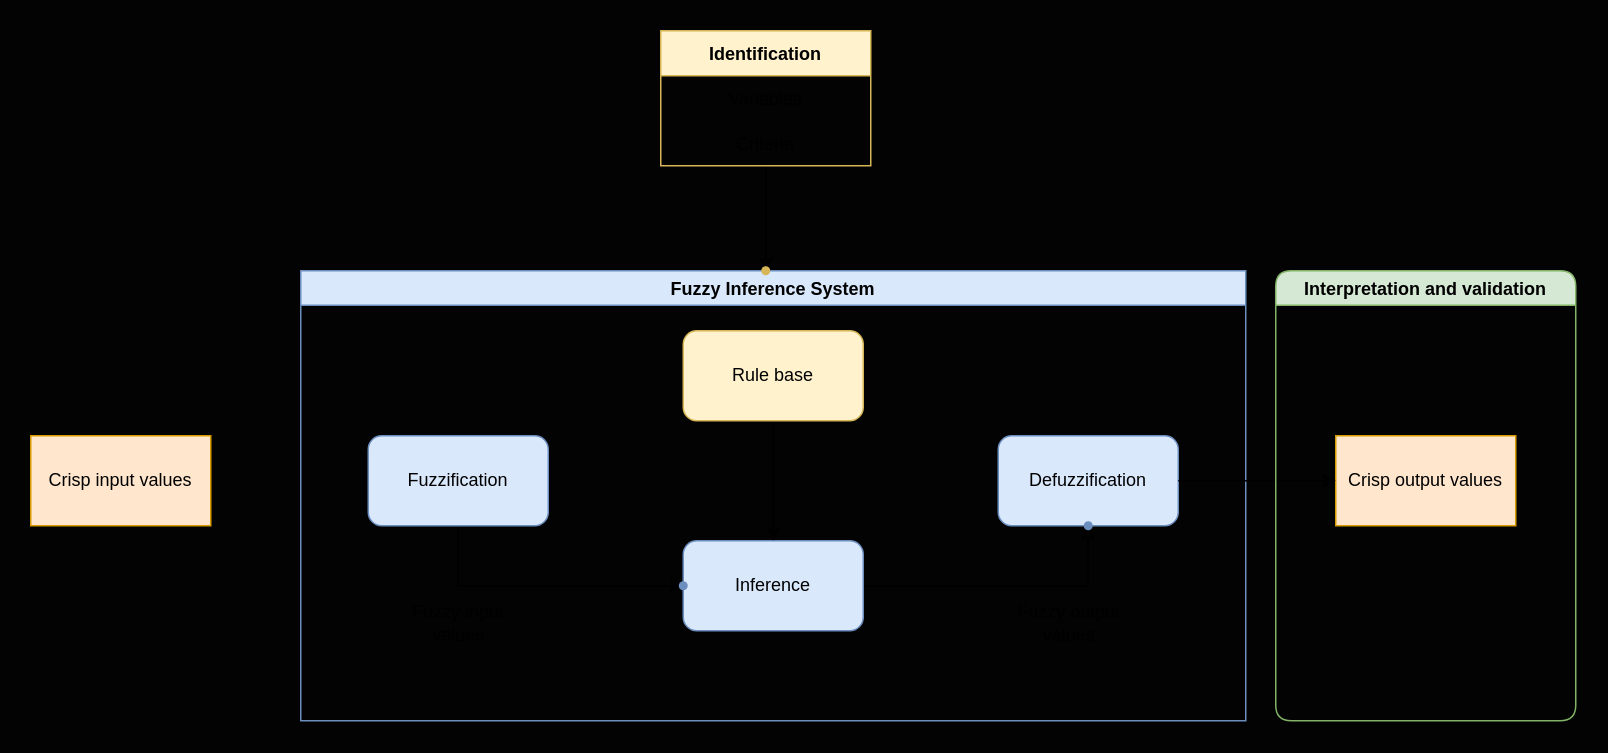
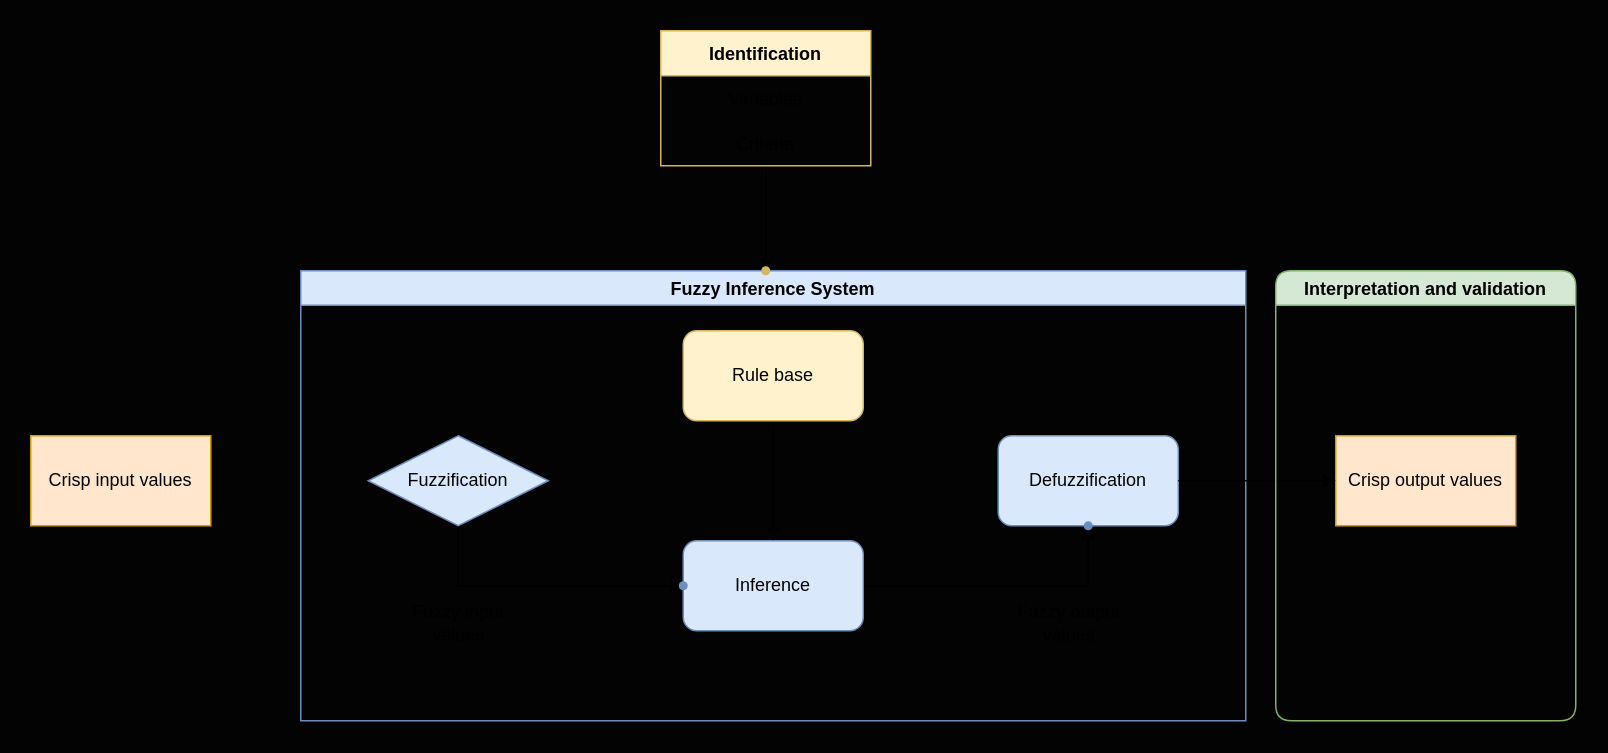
(458, 481) -> (458, 481)
